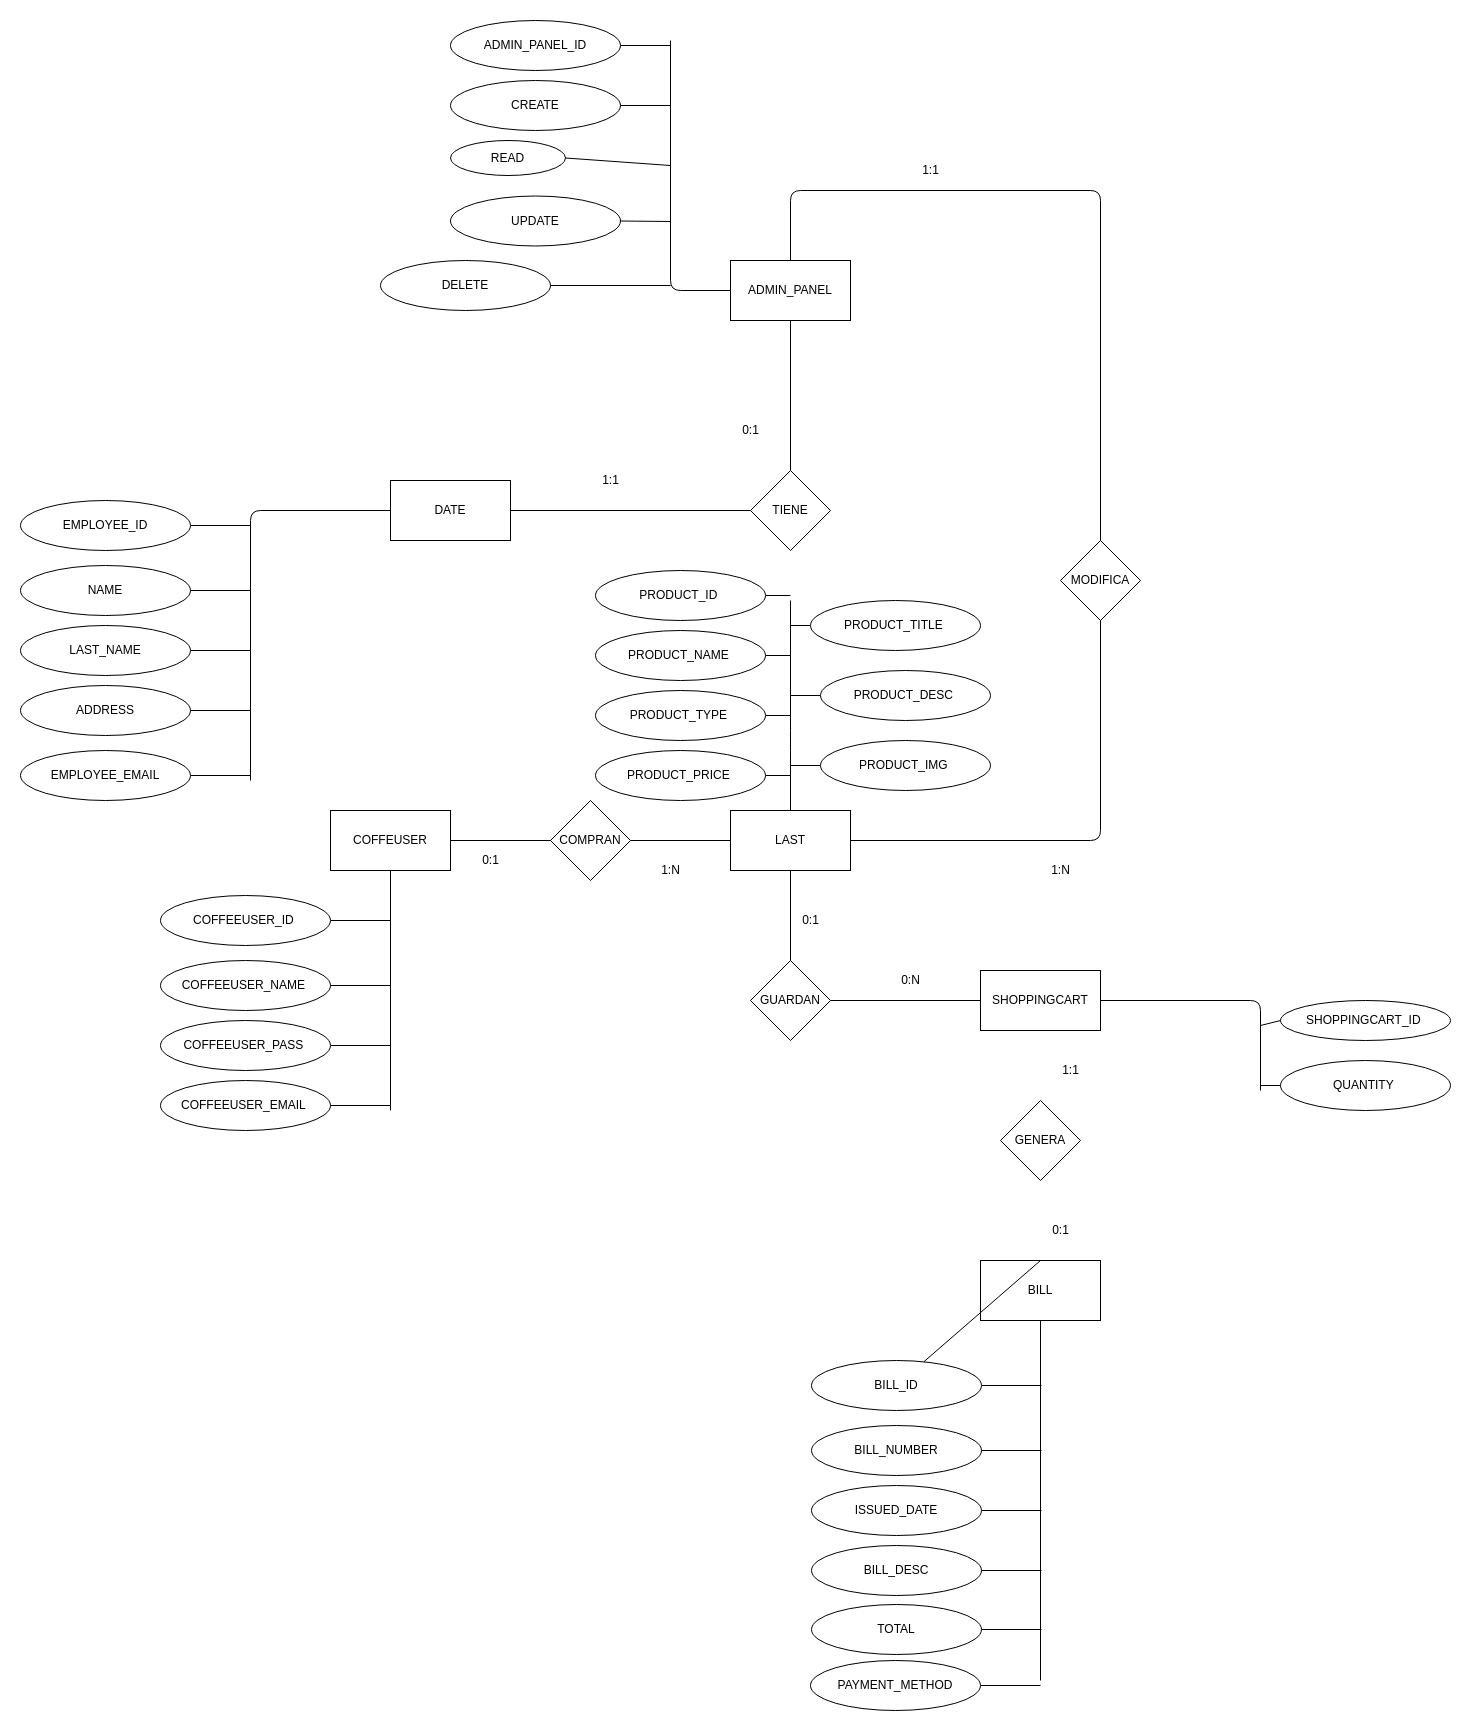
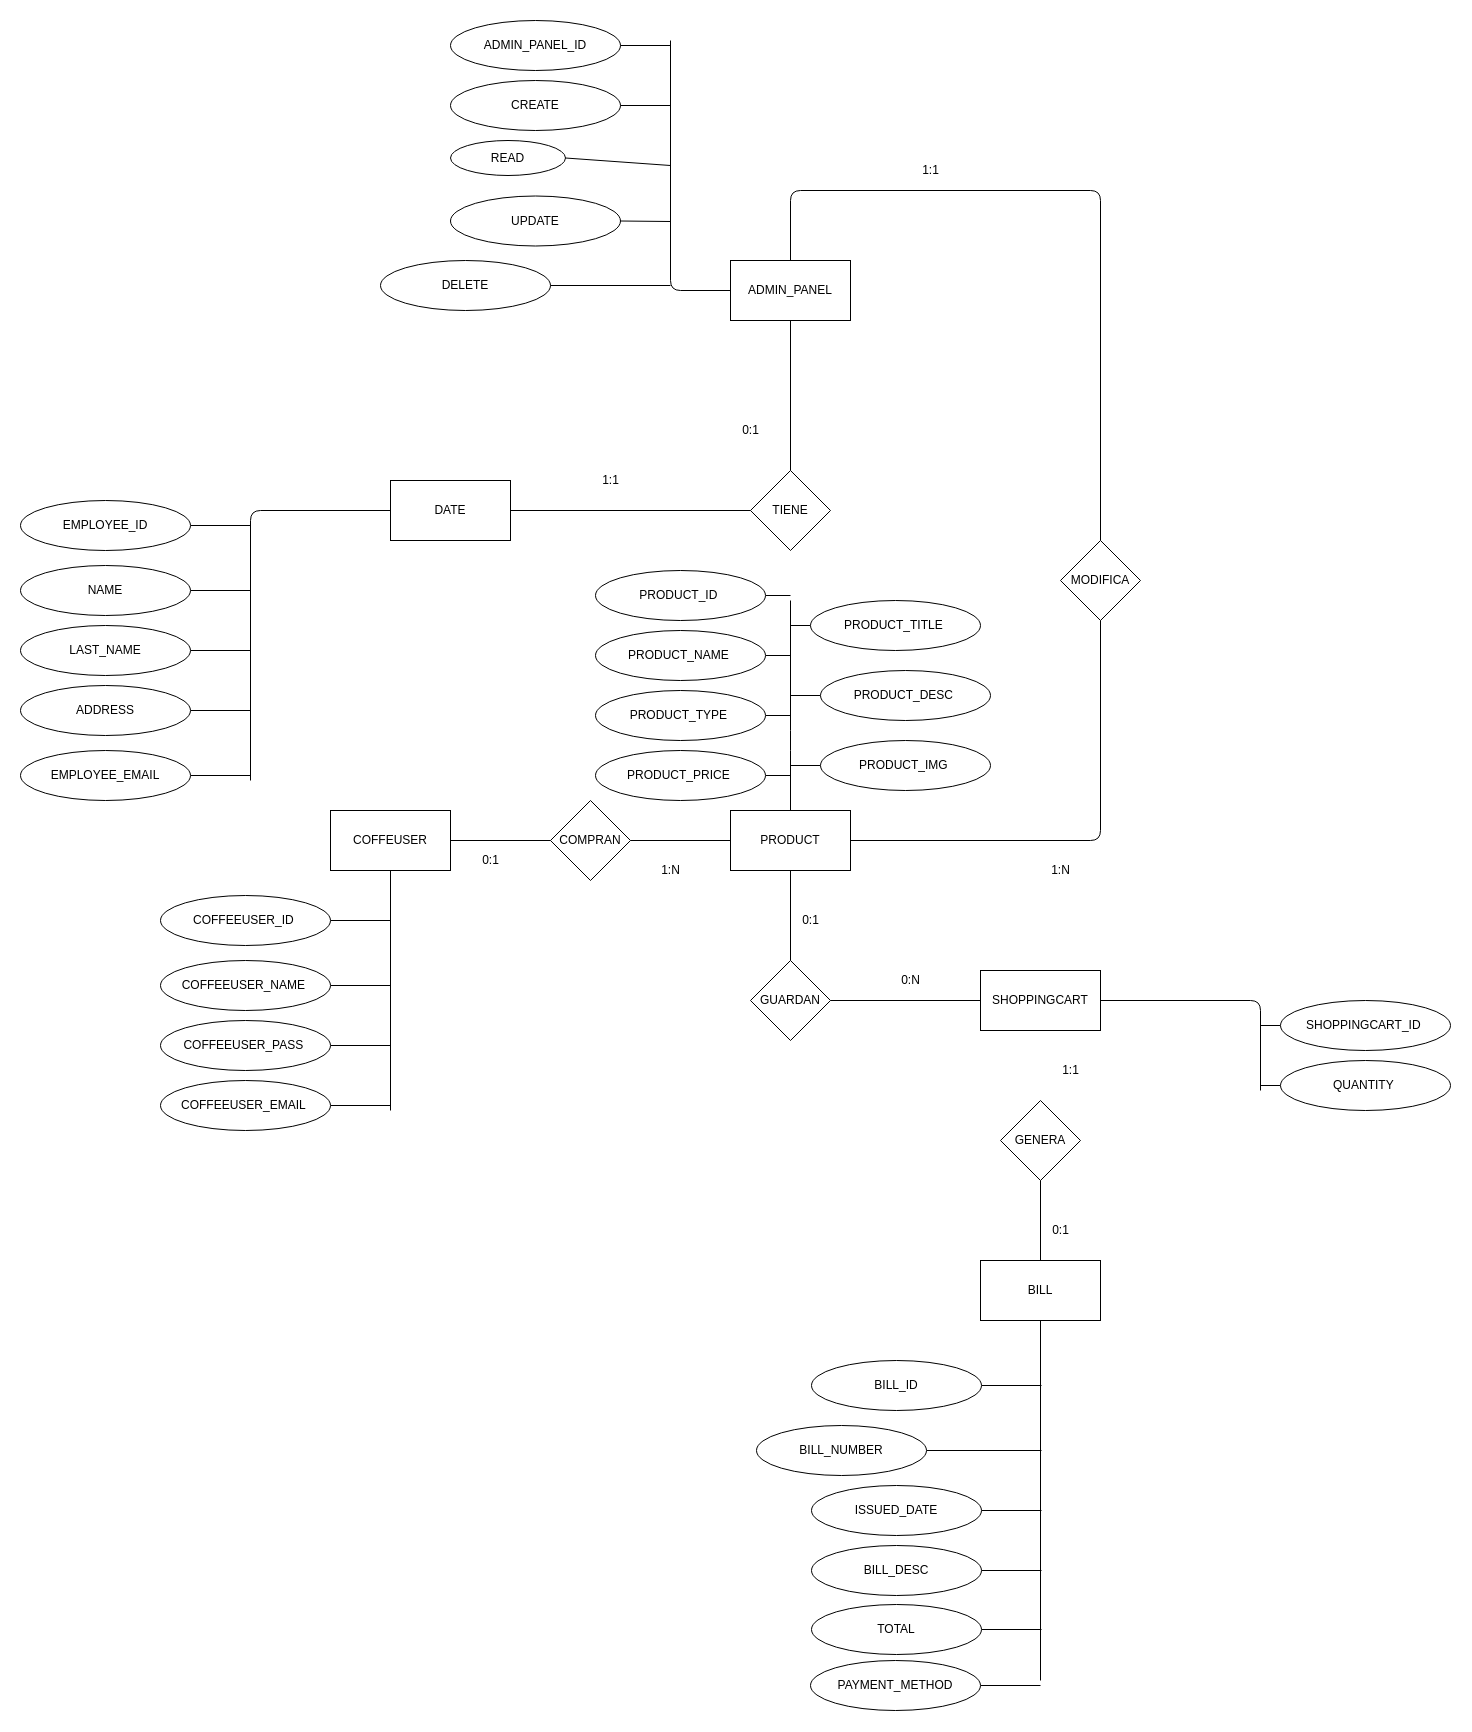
(791, 841) -> (791, 841)
(1366, 1021) -> (1366, 1026)
(982, 1311) -> (1041, 1221)
(897, 1451) -> (842, 1451)
